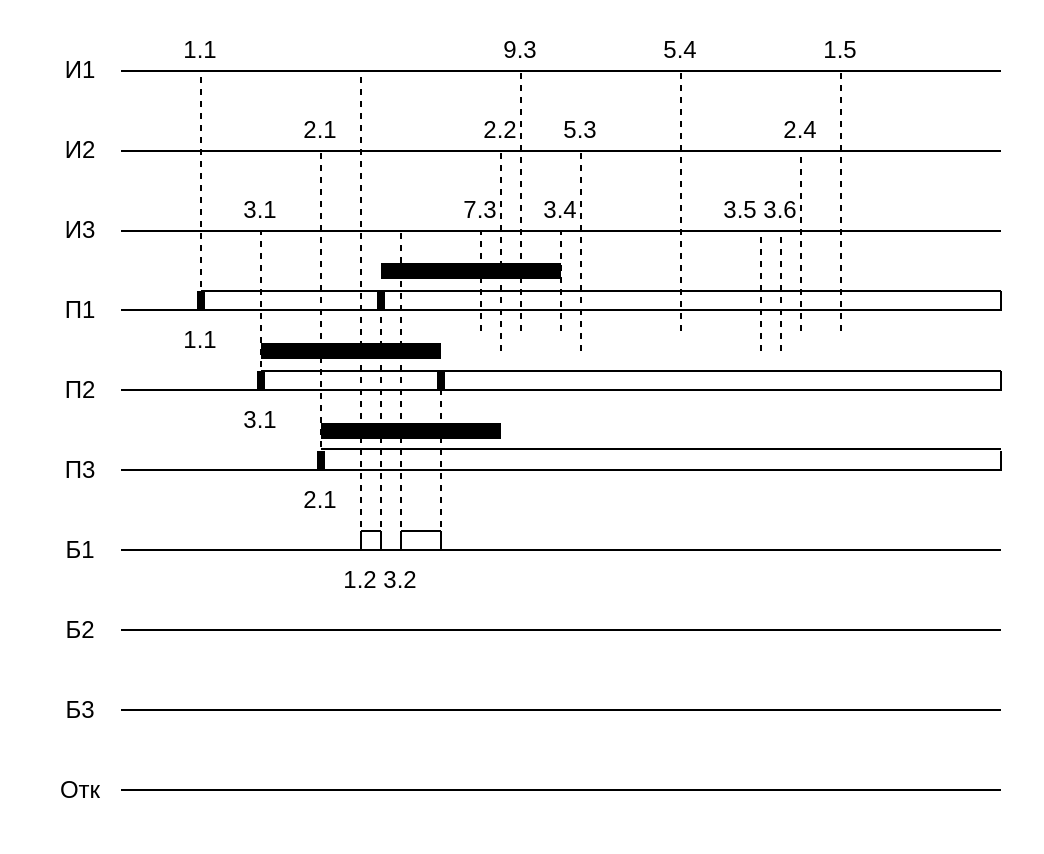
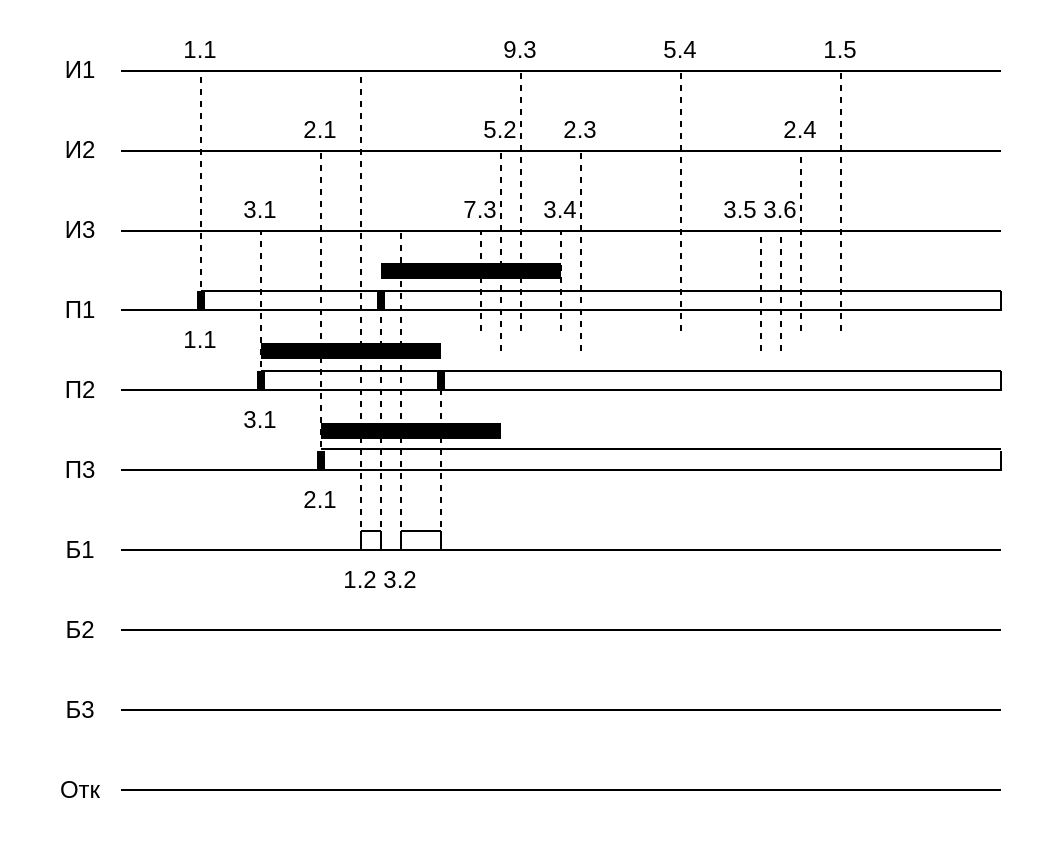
(501, 131) -> (501, 131)
(581, 131) -> (581, 131)
